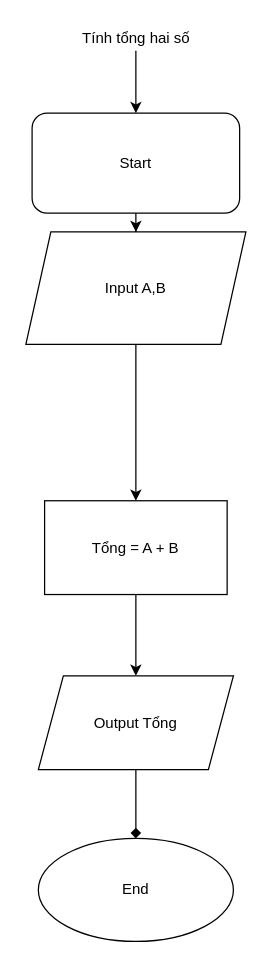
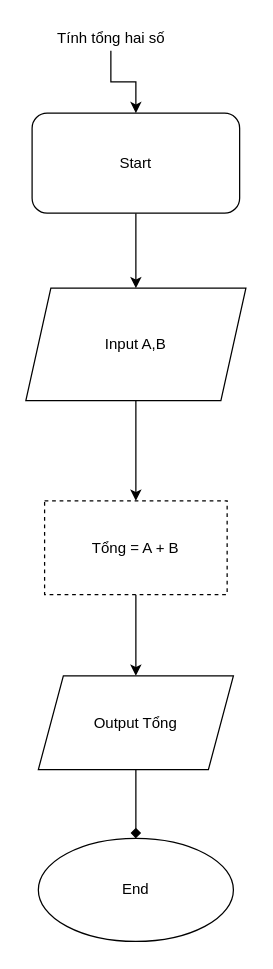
(136, 38) -> (111, 38)
(136, 288) -> (136, 344)
(136, 548) -> (136, 548)
